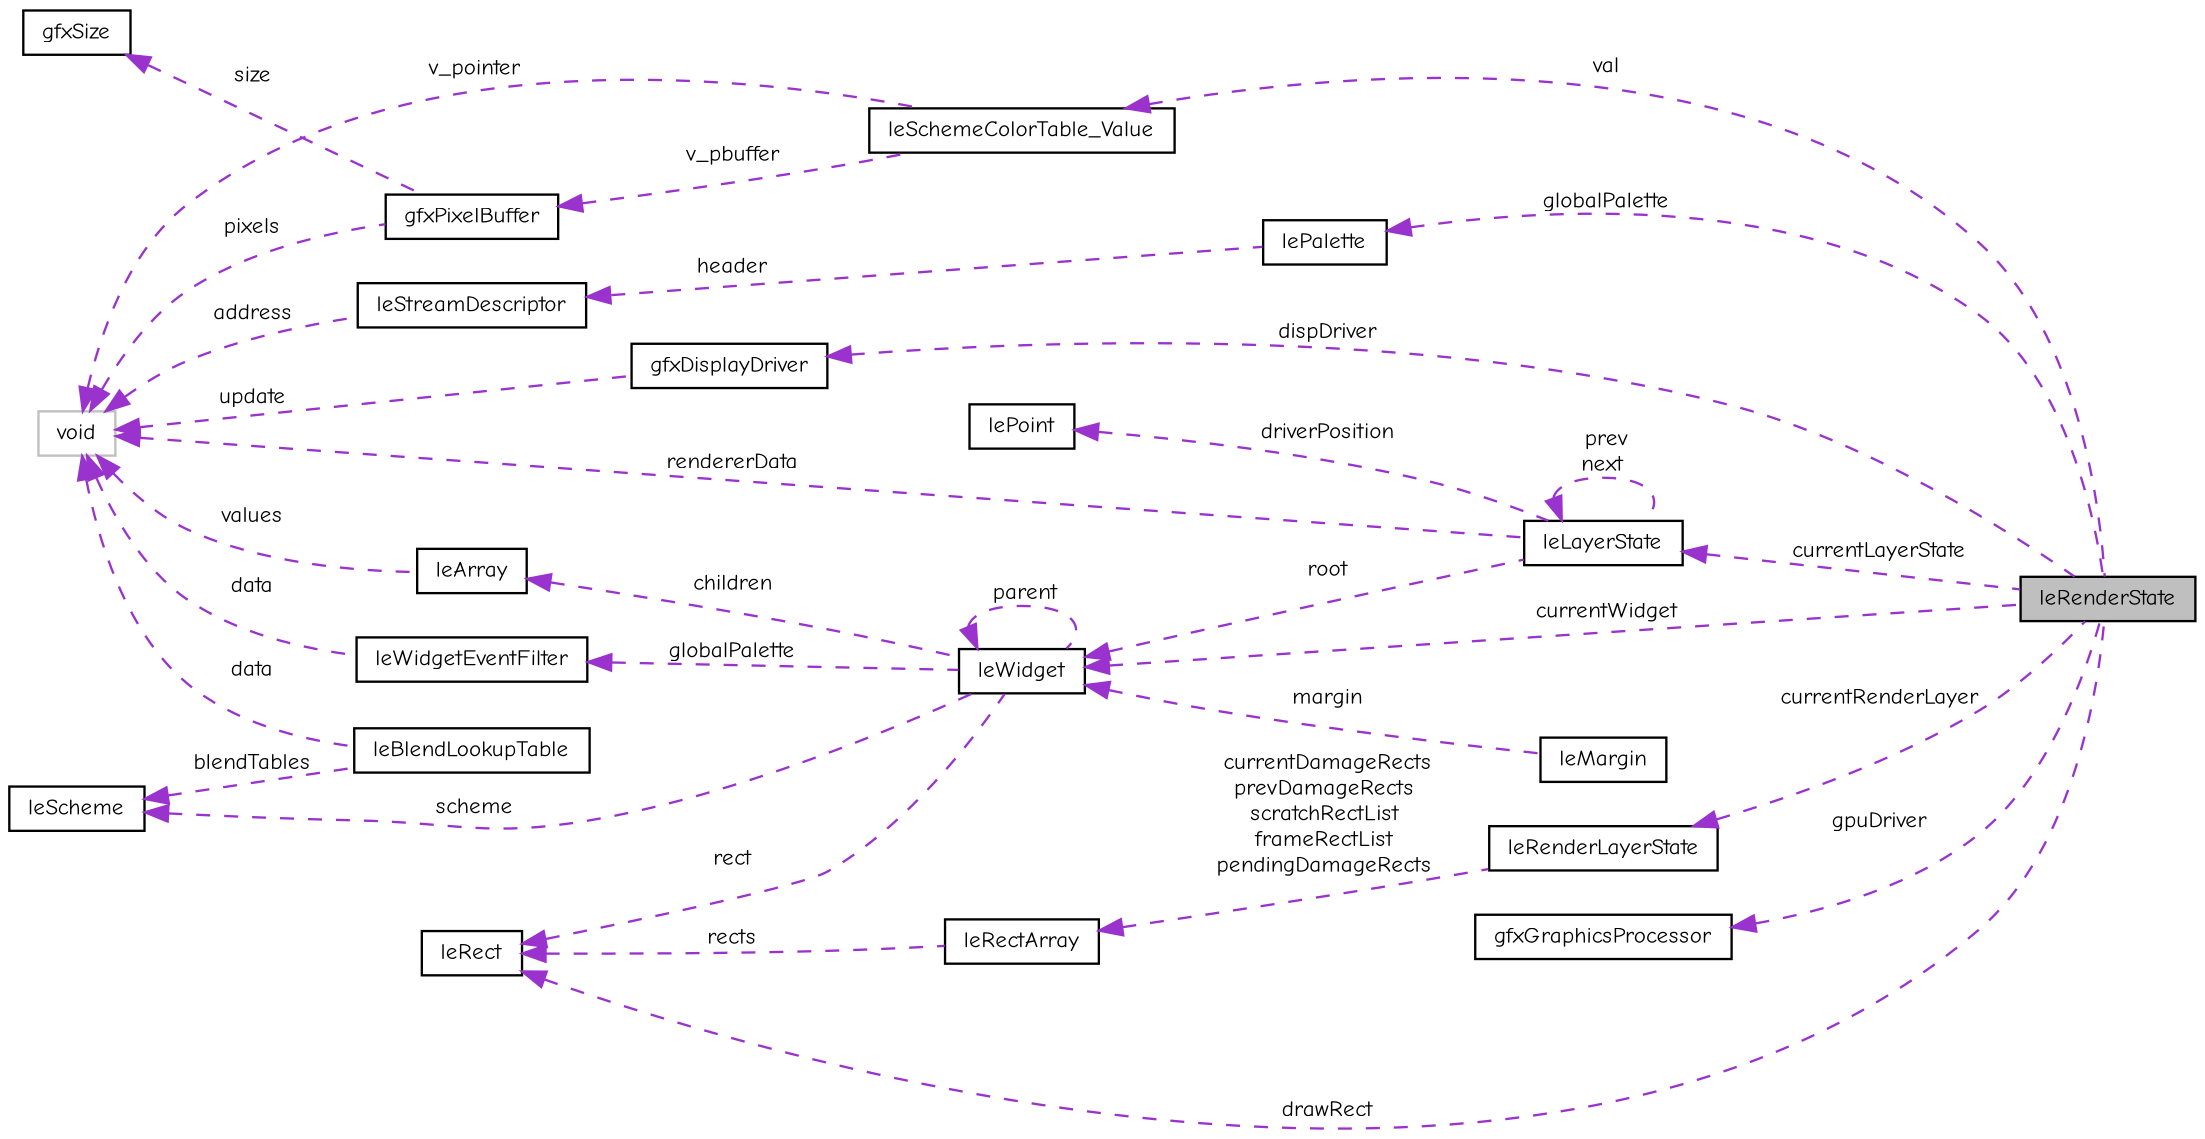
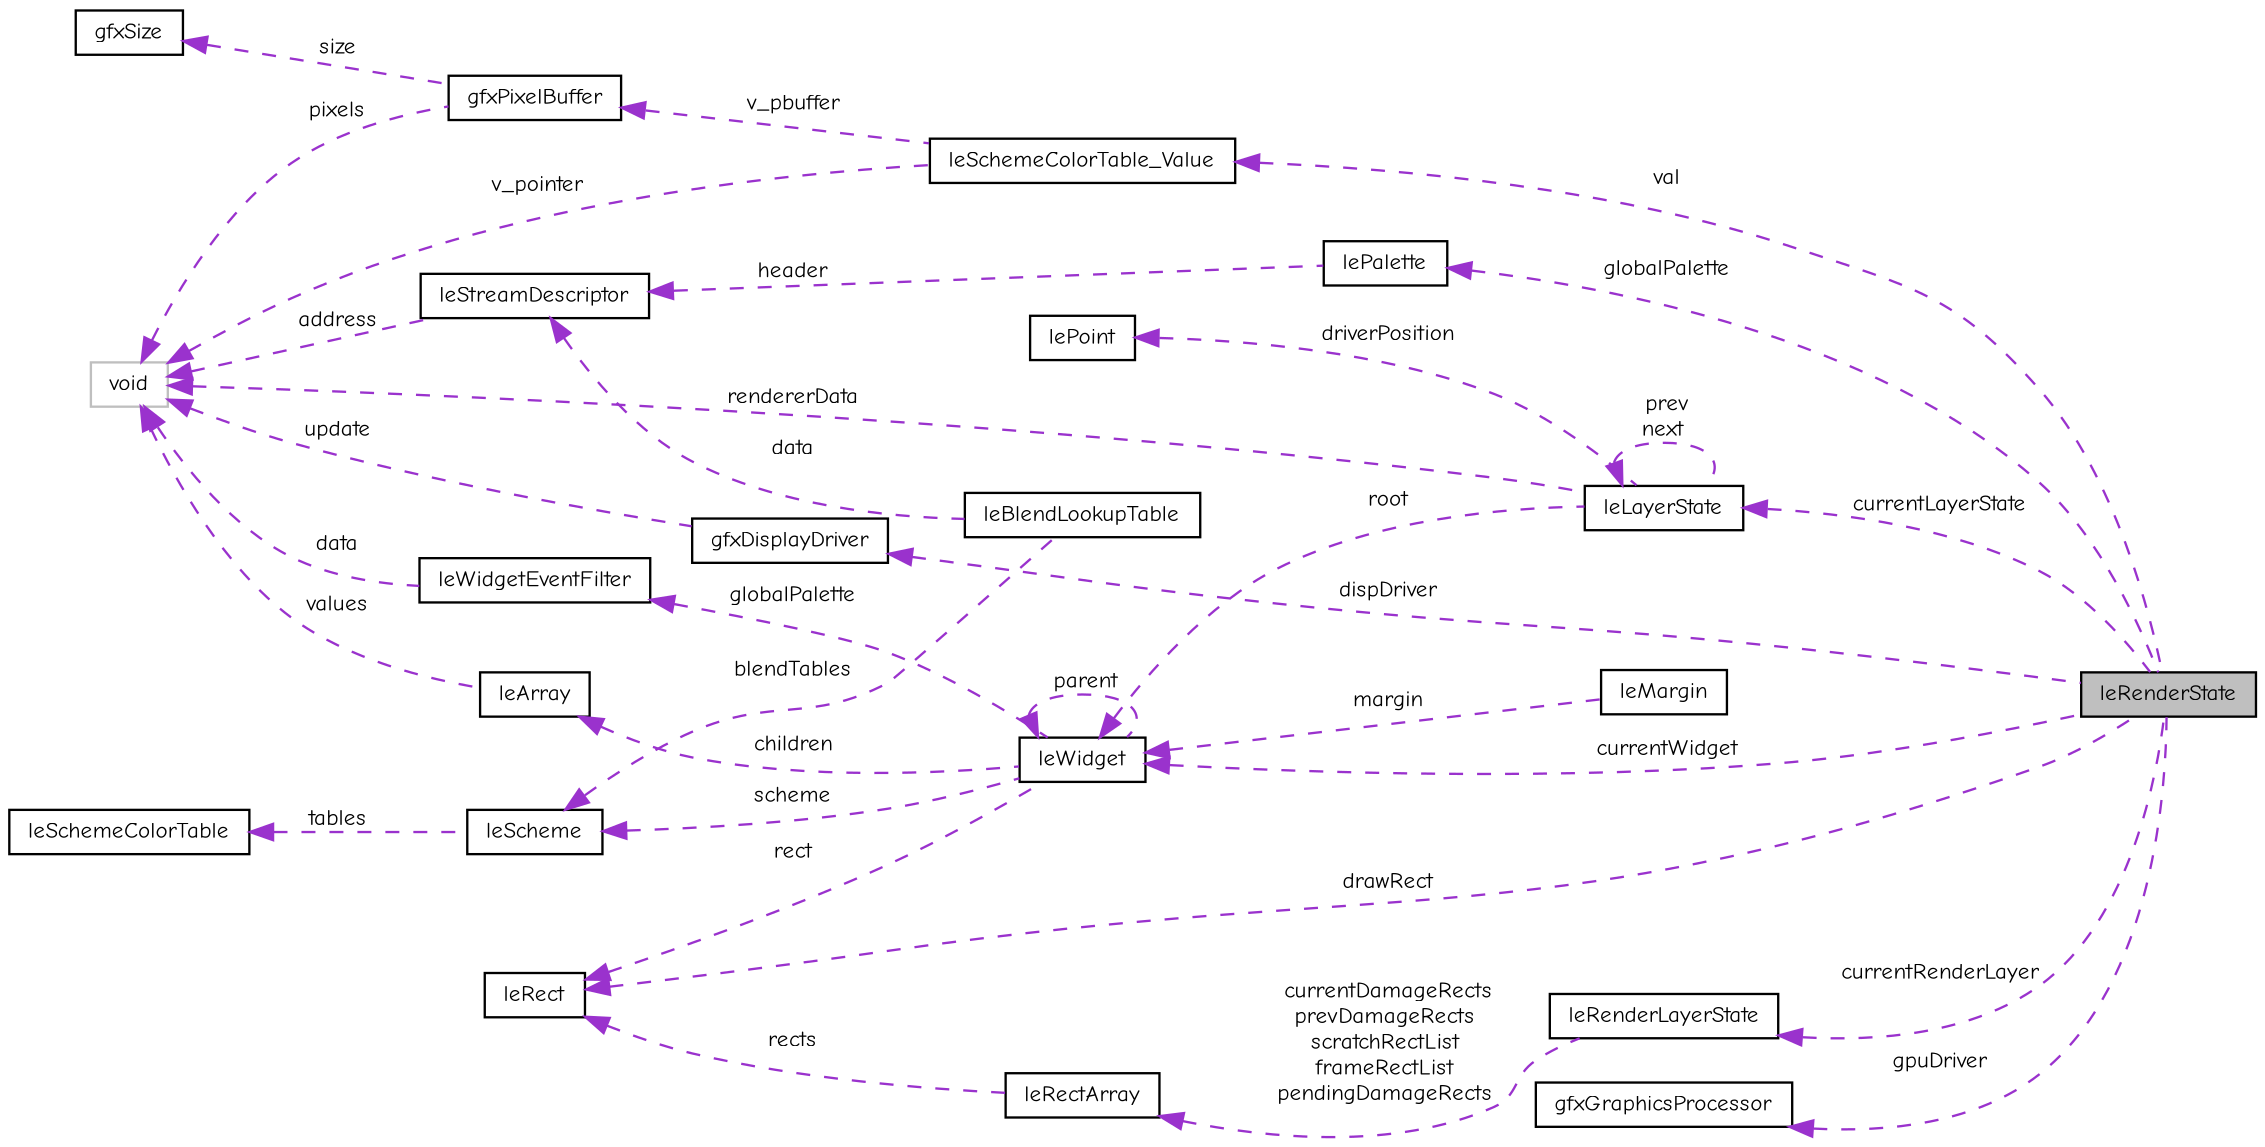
(169, 666) -> (738, 481)
none -> (129, 832)
